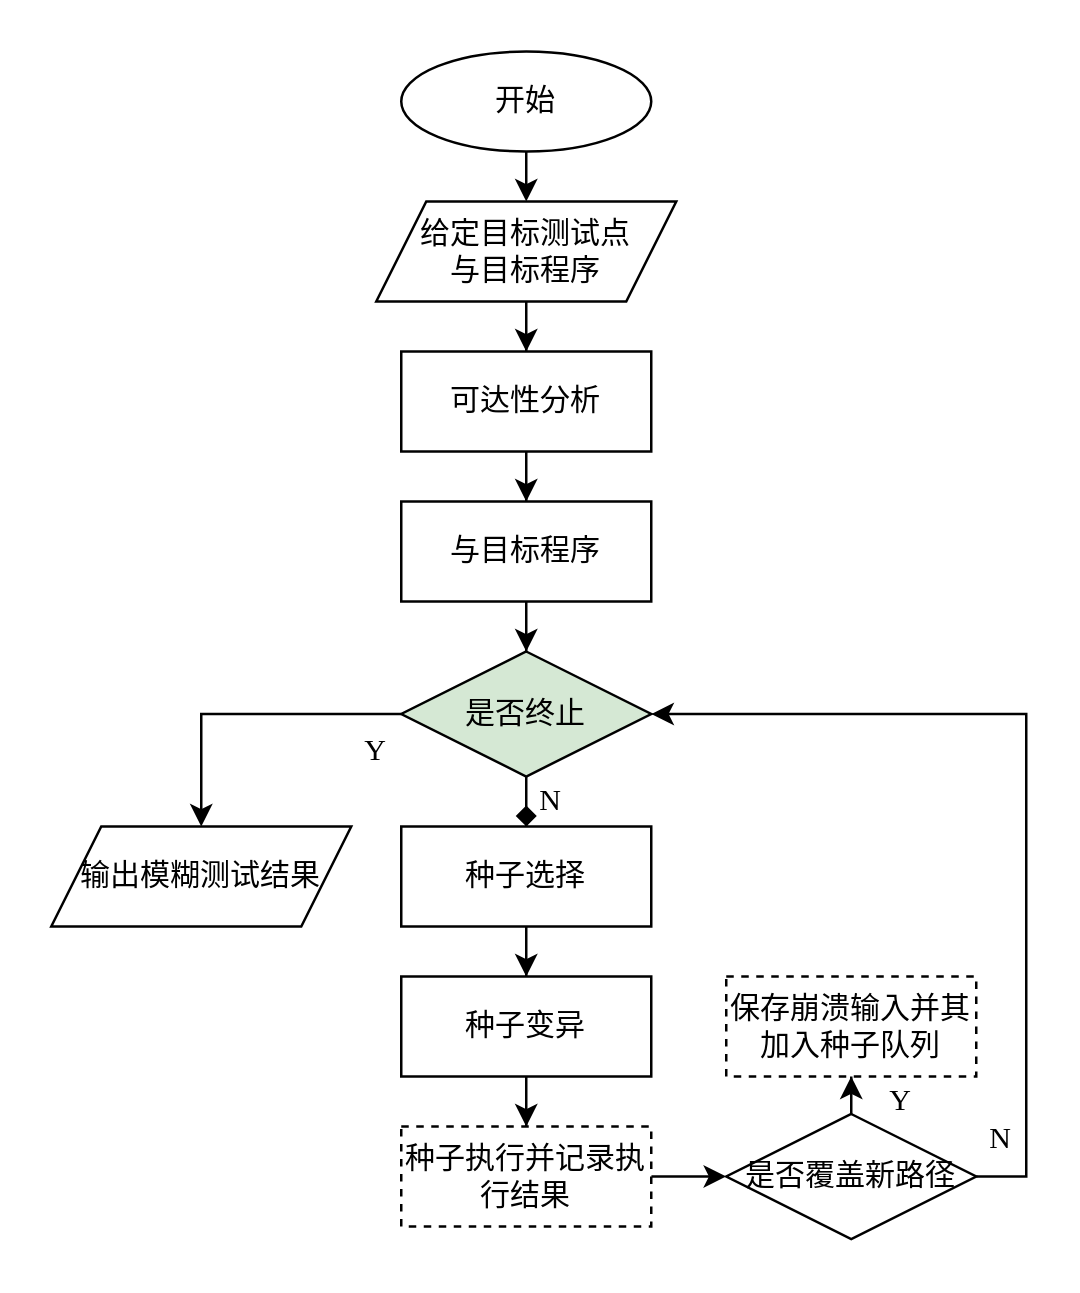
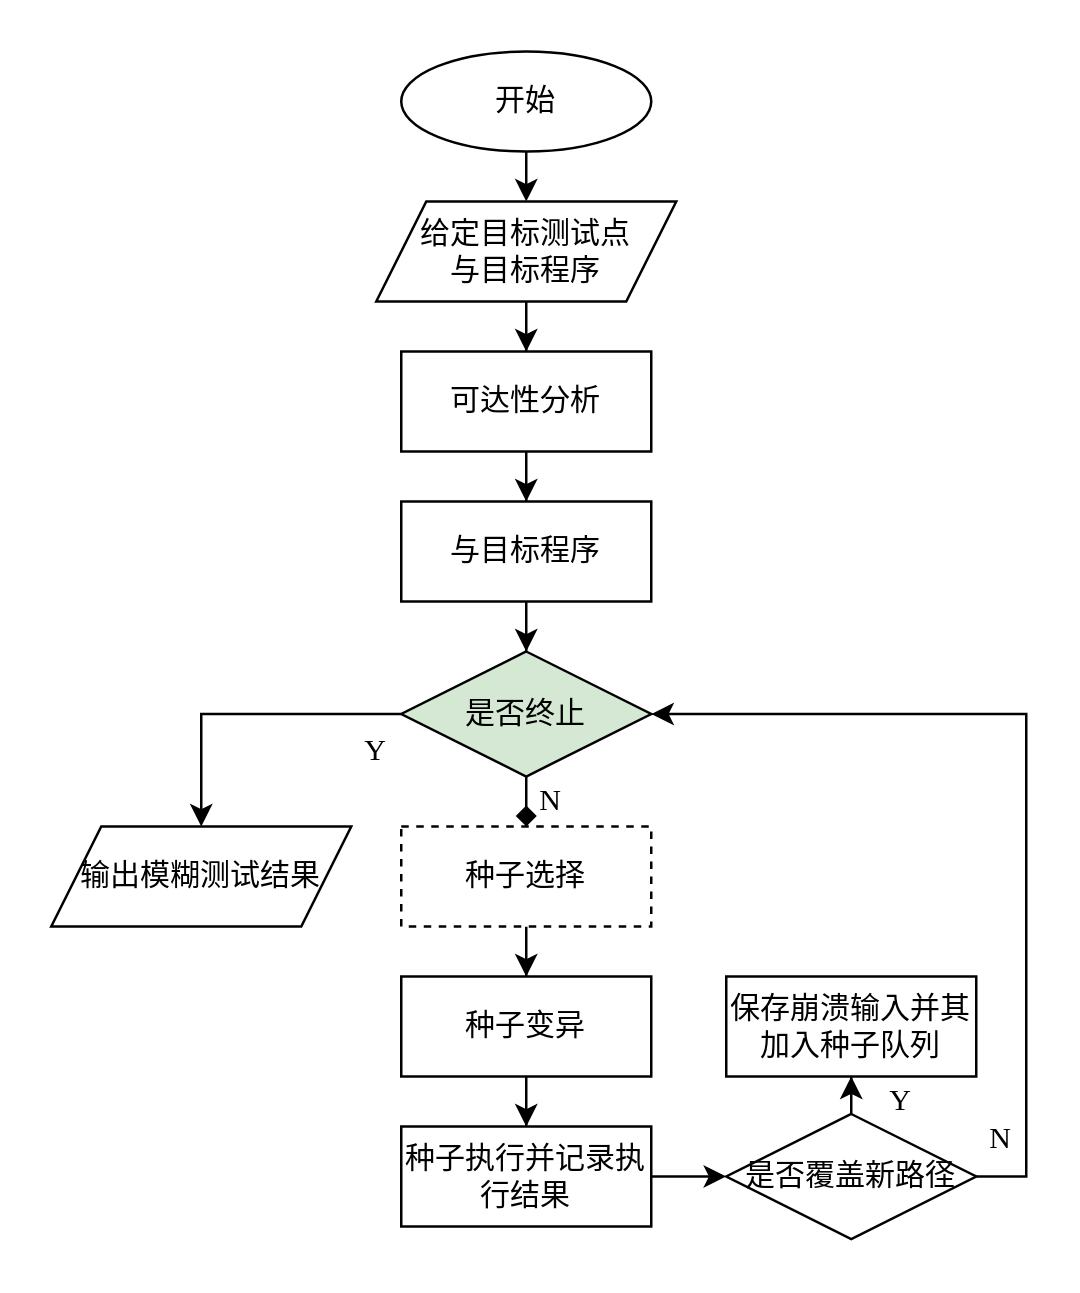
(526, 876) -> (526, 876)
(851, 1026) -> (851, 1026)
(526, 1176) -> (526, 1176)
